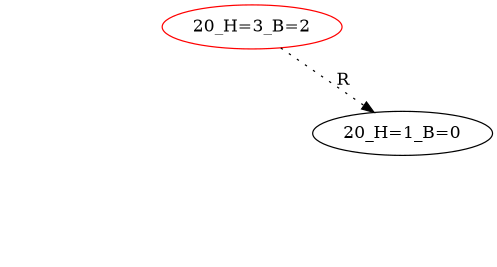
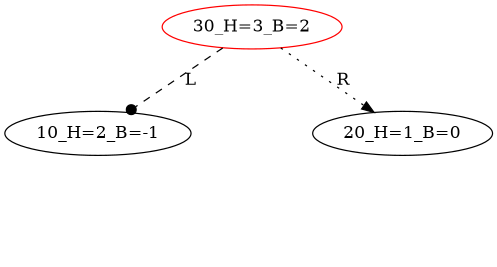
(252, 27) -> (252, 27)
none -> (98, 133)
